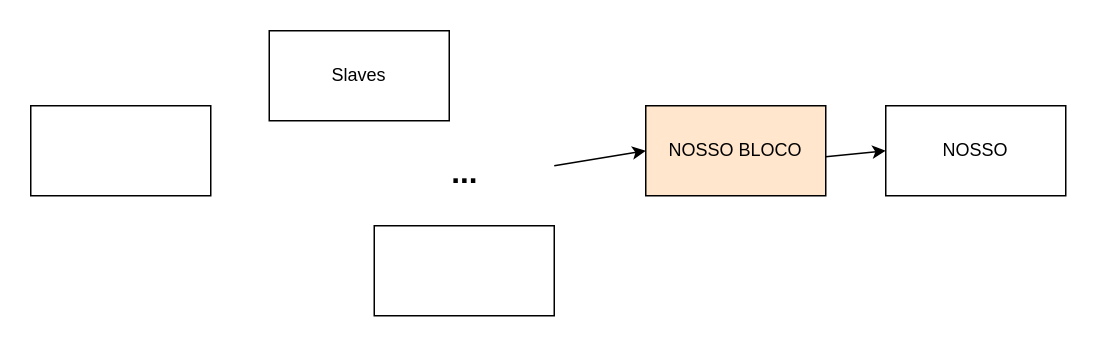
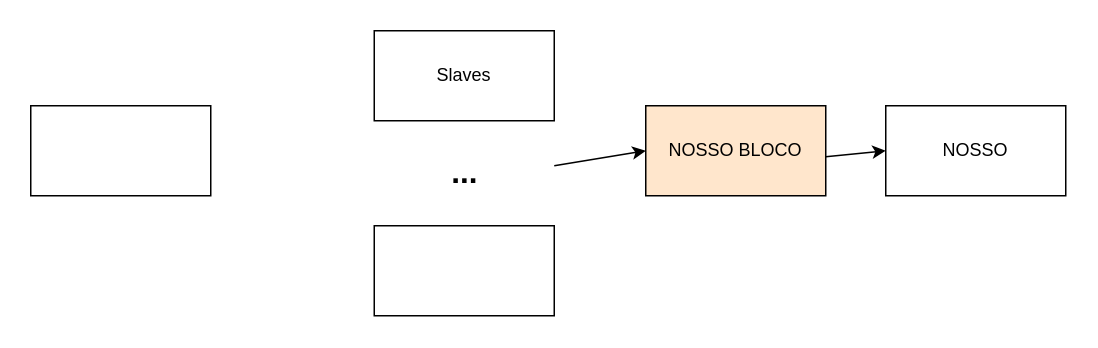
(359, 76) -> (464, 76)
